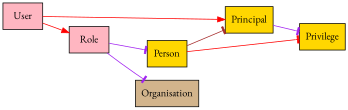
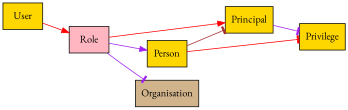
(23, 16) -> (23, 16)
(130, 18) -> (163, 30)
(126, 46) -> (126, 46)
